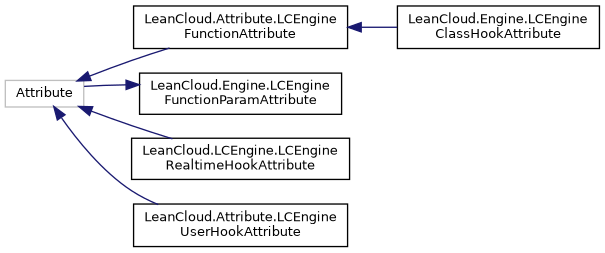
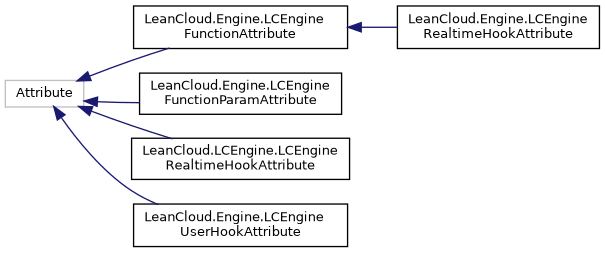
(241, 27) -> (241, 27)
(498, 27) -> (498, 27)
(105, 85) -> (118, 102)
(241, 225) -> (241, 225)
